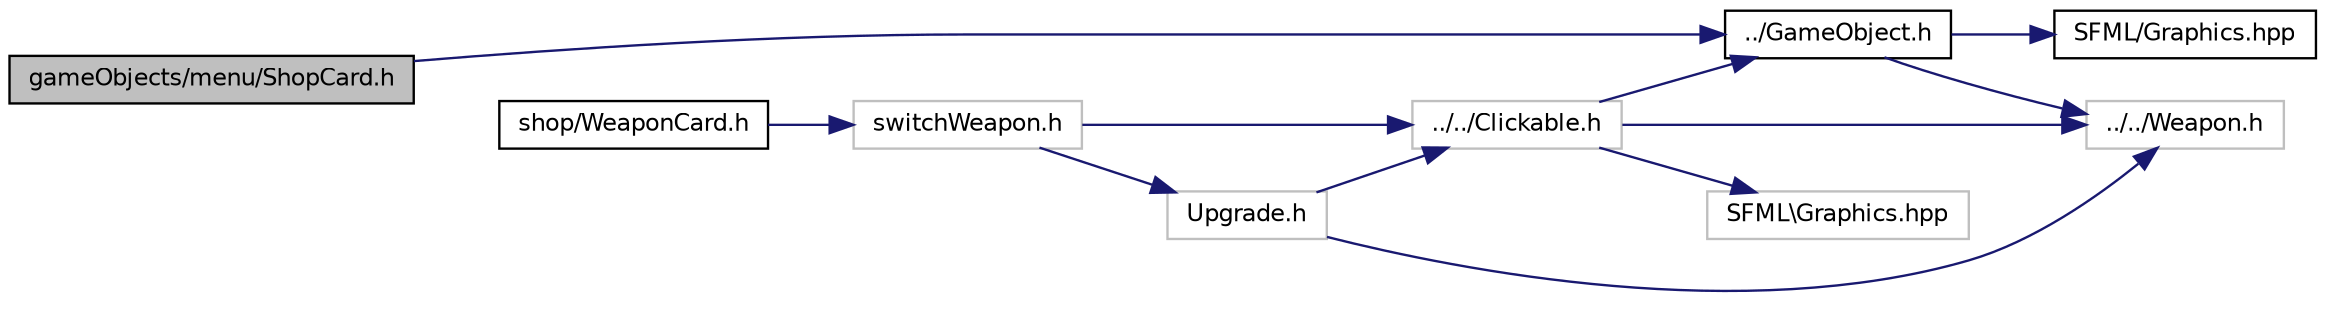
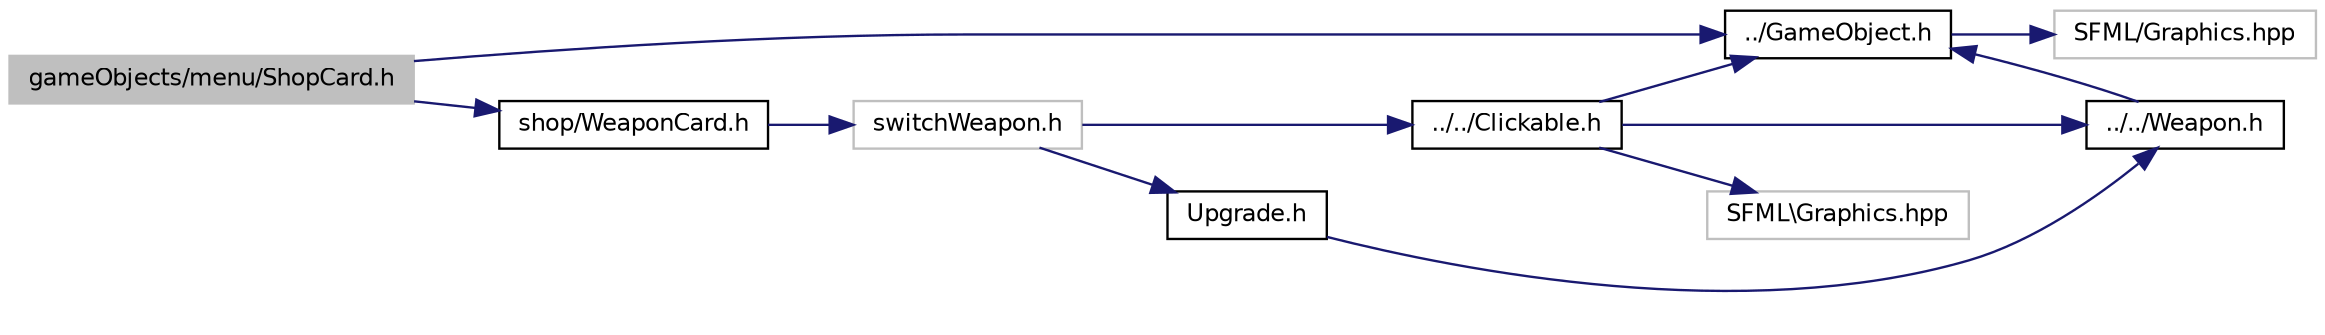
(2185, 34) -> (2185, 34)
(212, 80) -> (212, 80)
(1973, 85) -> (2057, 76)
none -> (445, 105)
(1517, 125) -> (1517, 125)
(2185, 125) -> (2185, 125)
(1371, 174) -> none
(1247, 215) -> (1247, 215)
